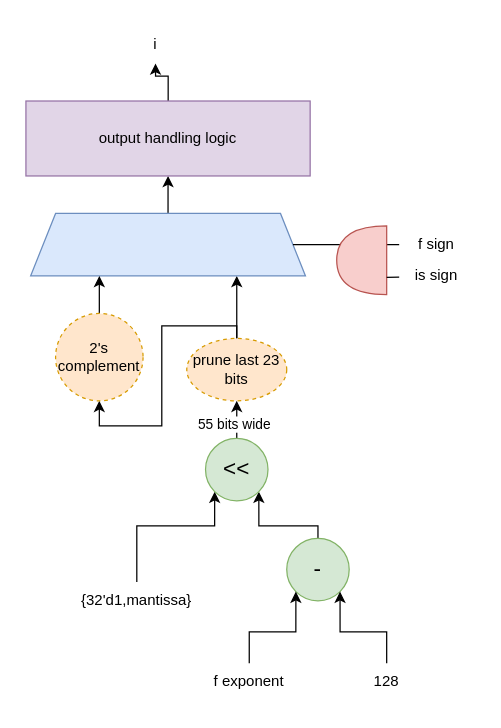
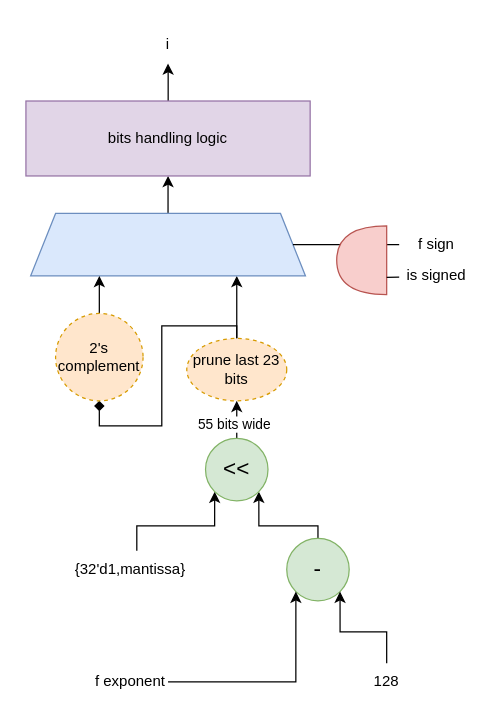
(156, 44) -> (168, 44)
(168, 138) -> (168, 138)
(437, 276) -> (437, 276)
(99, 411) -> (99, 411)
(137, 601) -> (131, 569)
(249, 682) -> (131, 682)
